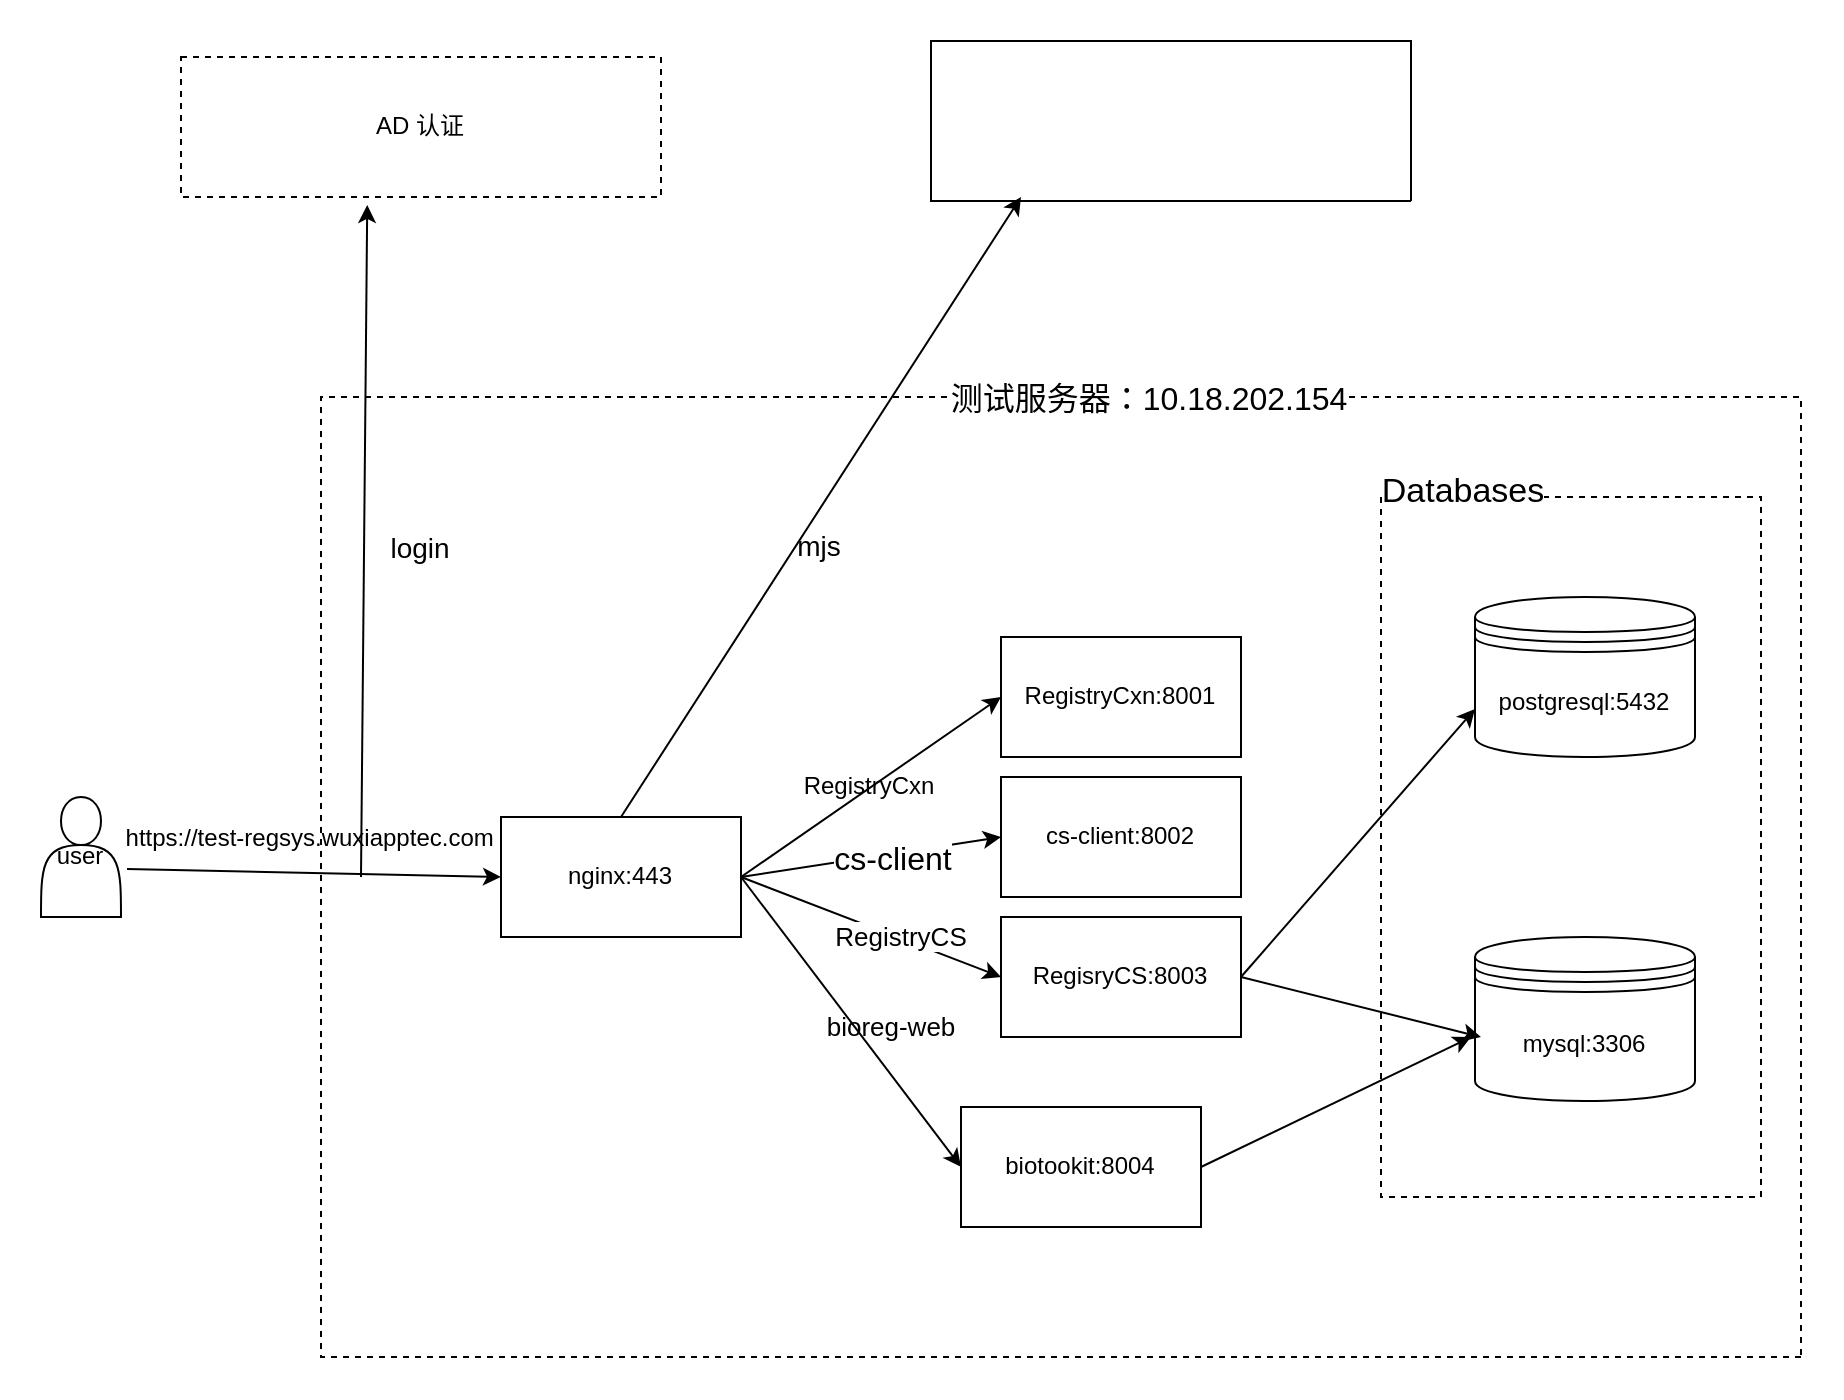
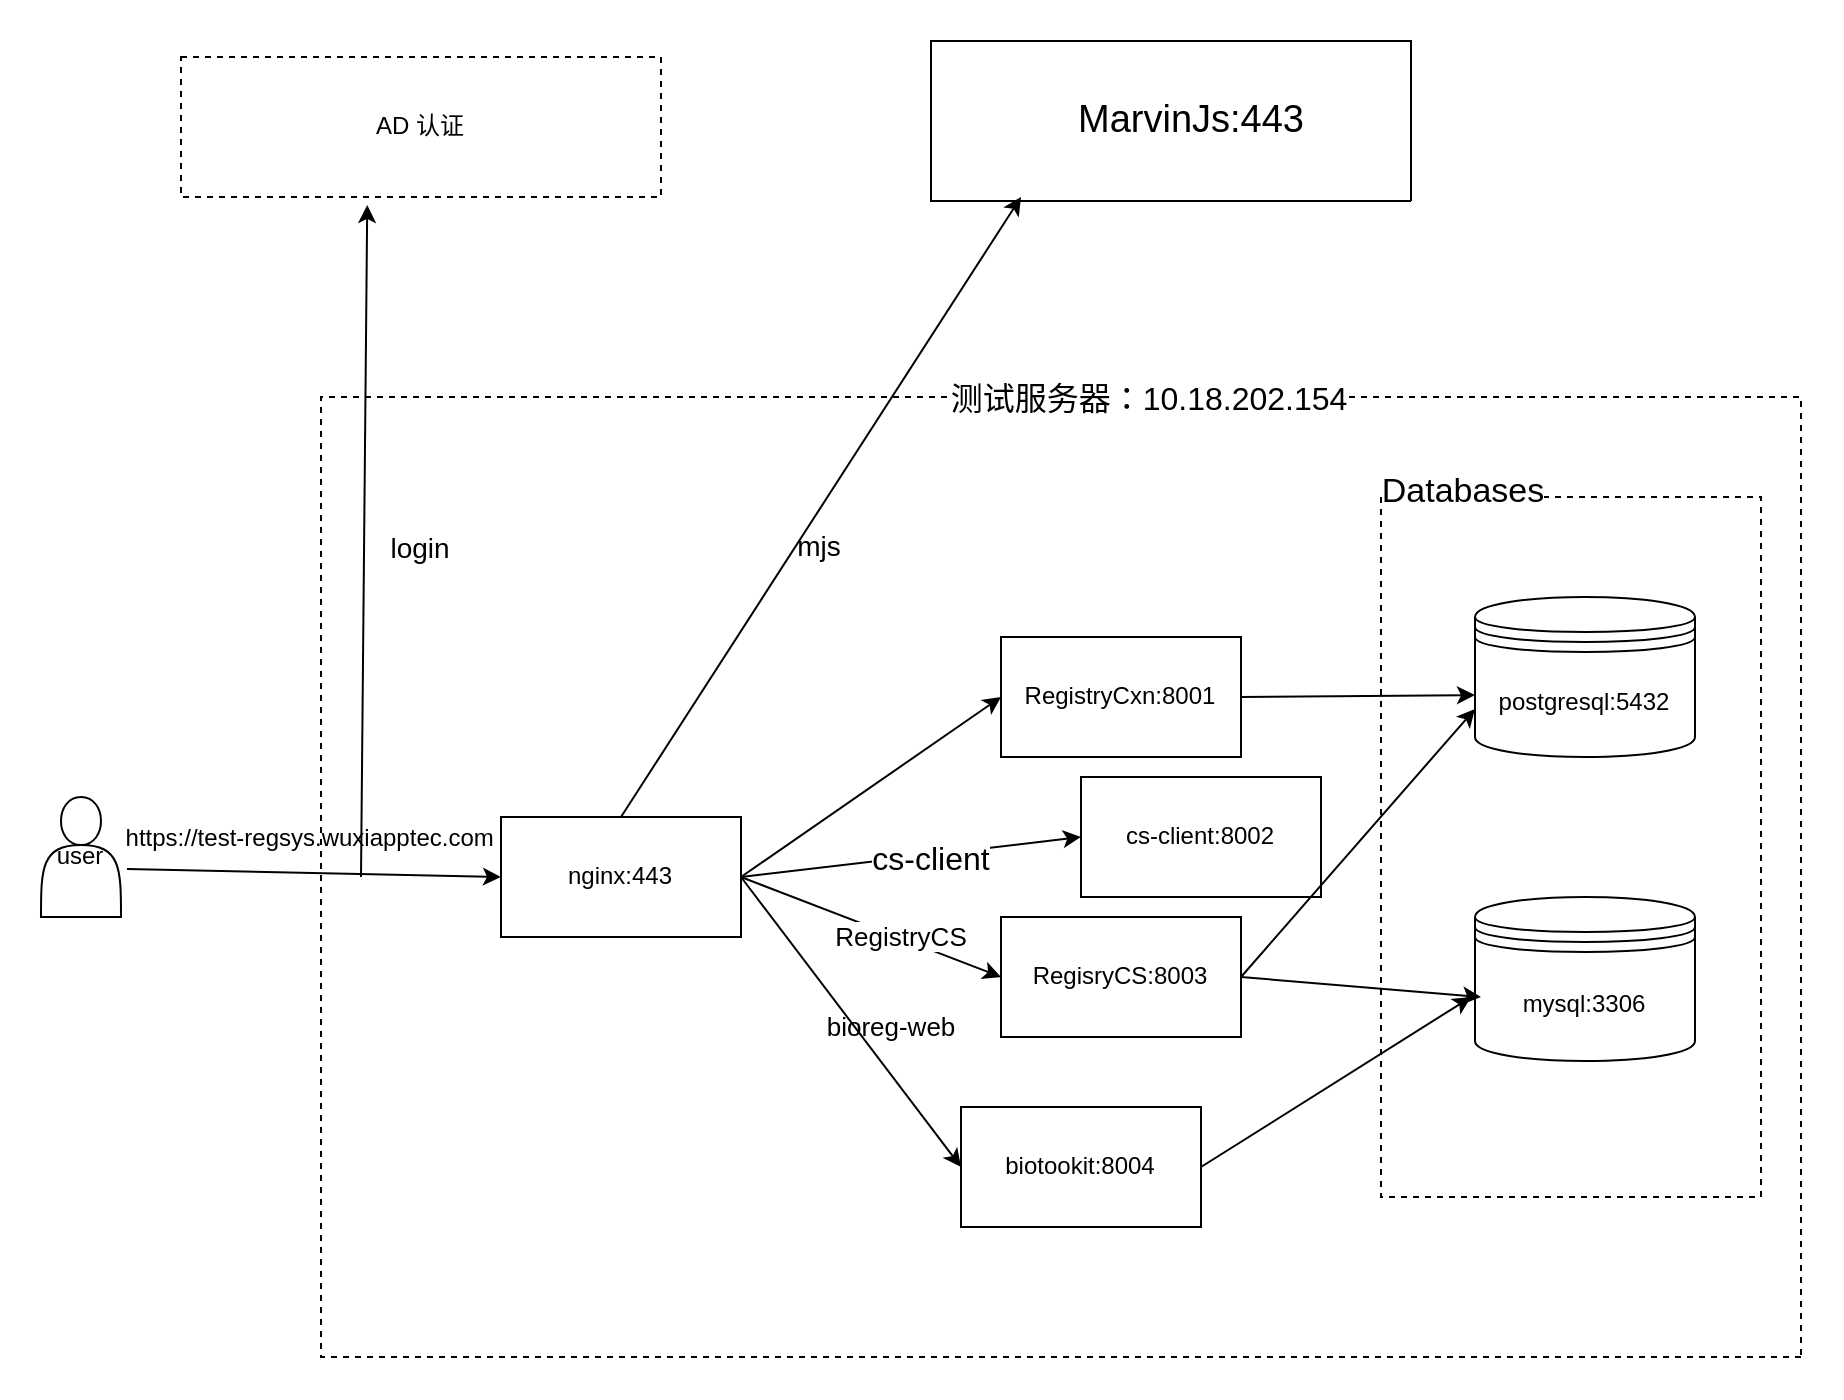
none -> (1191, 121)
none -> (1351, 696)
(869, 787) -> none
(1121, 837) -> (1201, 837)
(1585, 1019) -> (1585, 979)
